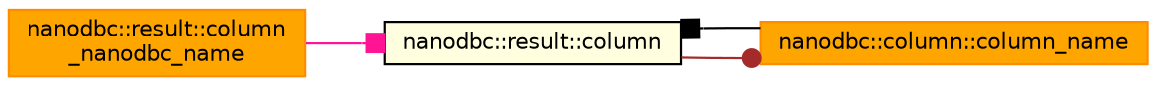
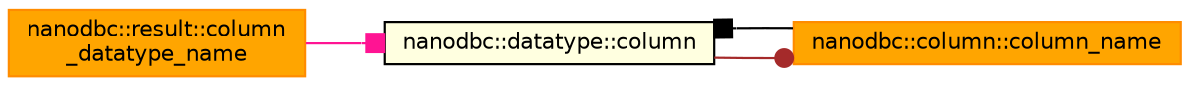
(157, 43) -> (157, 43)
(533, 43) -> (549, 43)
